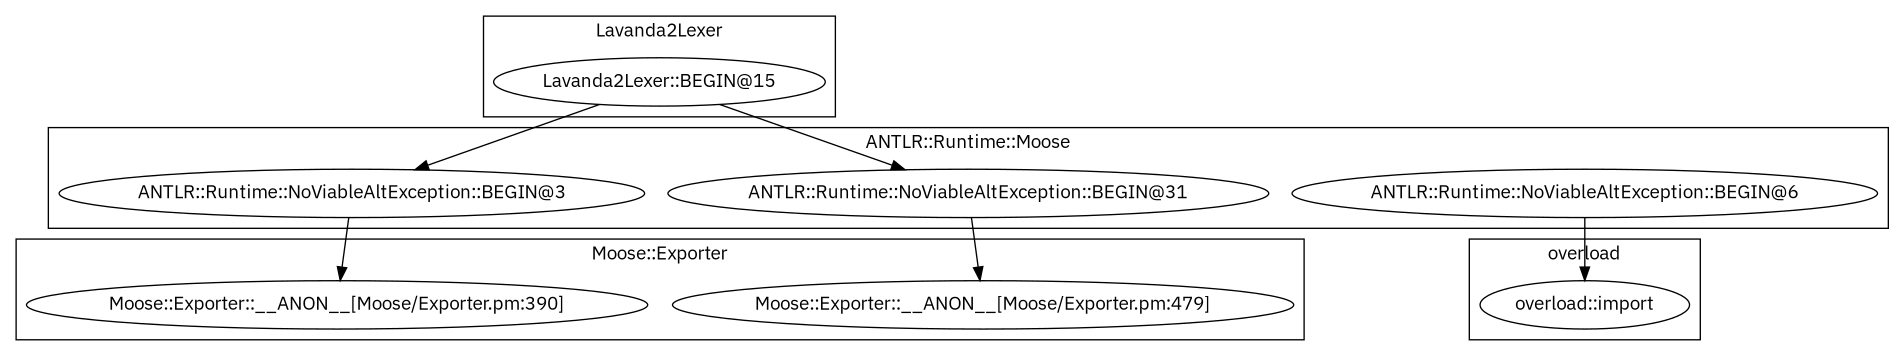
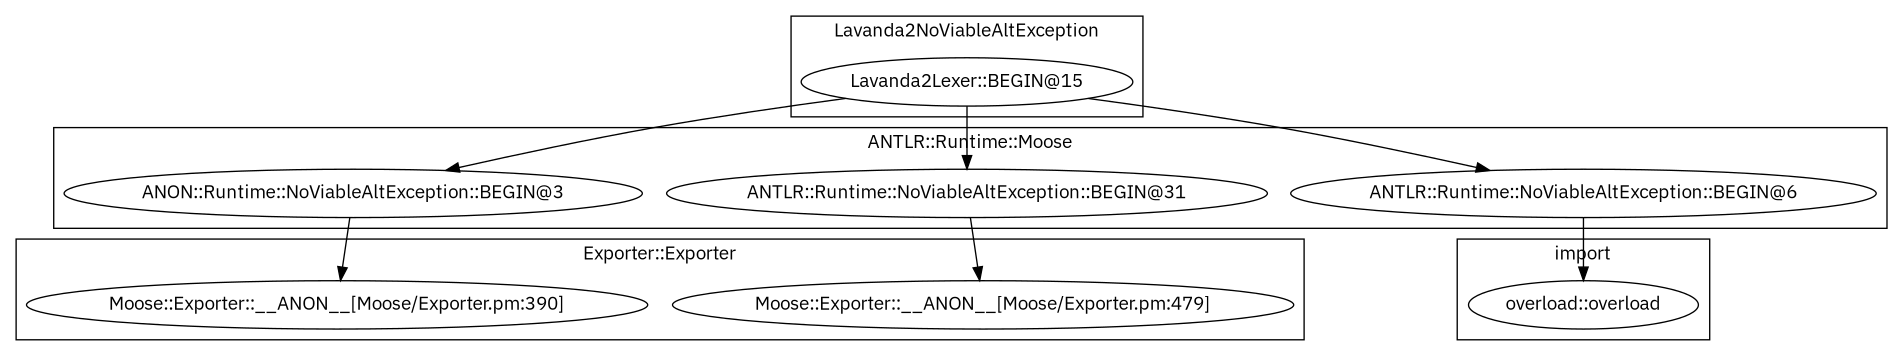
(659, 32) -> (967, 32)
none -> (1332, 137)
(352, 193) -> (353, 193)
(660, 255) -> (660, 255)
(1585, 255) -> (1583, 255)
(1585, 305) -> (1583, 305)
